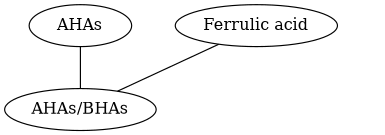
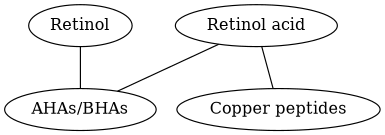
(80, 26) -> (80, 26)
(256, 26) -> (256, 26)
none -> (279, 110)
